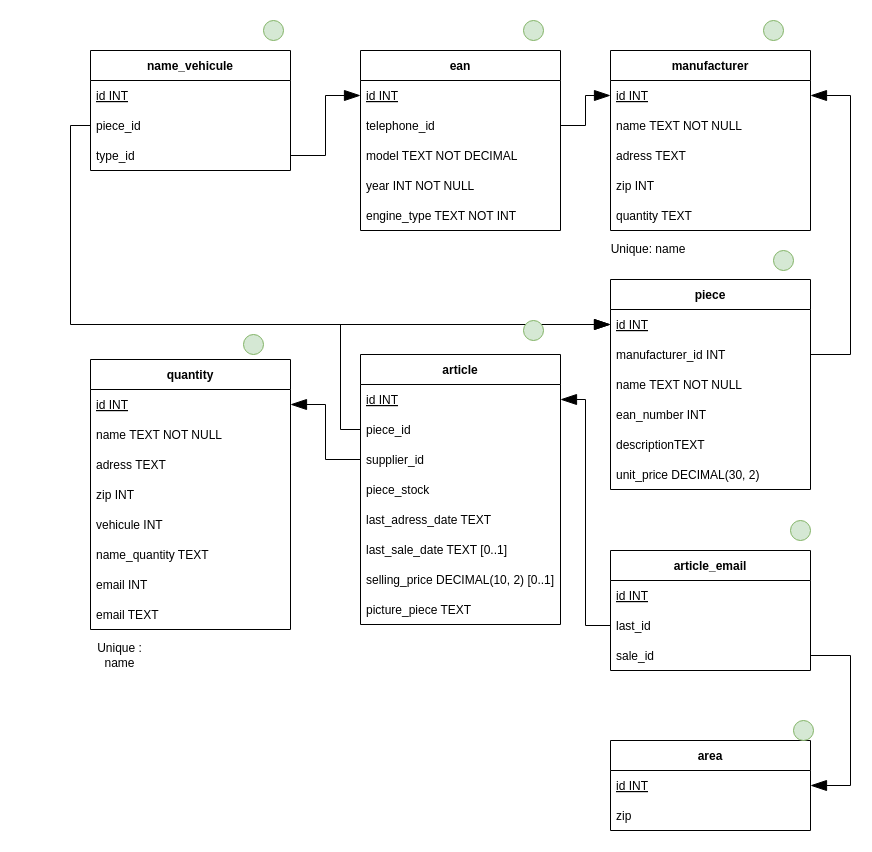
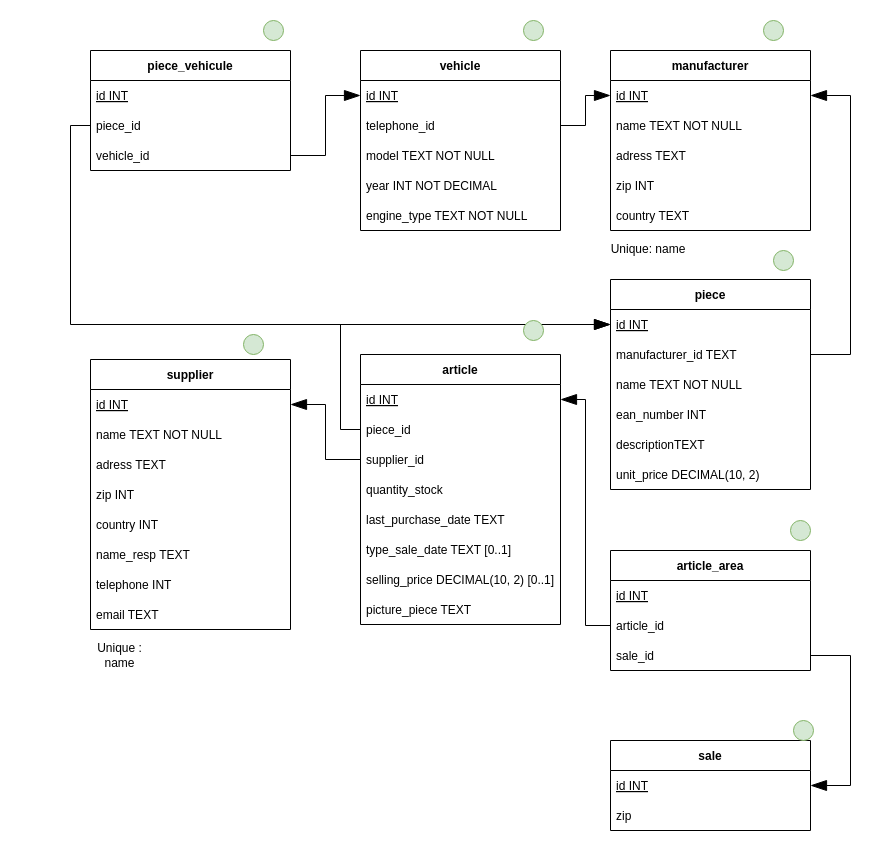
(190, 66) -> (190, 66)
(460, 66) -> (460, 66)
(118, 156) -> (125, 156)
(434, 156) -> (424, 156)
(418, 186) -> (429, 186)
(440, 216) -> (444, 216)
(657, 216) -> (655, 216)
(677, 355) -> (680, 355)
(190, 375) -> (190, 375)
(692, 475) -> (692, 475)
(401, 490) -> (411, 490)
(433, 520) -> (440, 520)
(132, 525) -> (131, 525)
(444, 550) -> (446, 550)
(153, 555) -> (141, 555)
(710, 566) -> (710, 566)
(122, 585) -> (137, 585)
(636, 626) -> (645, 626)
(710, 756) -> (710, 756)
